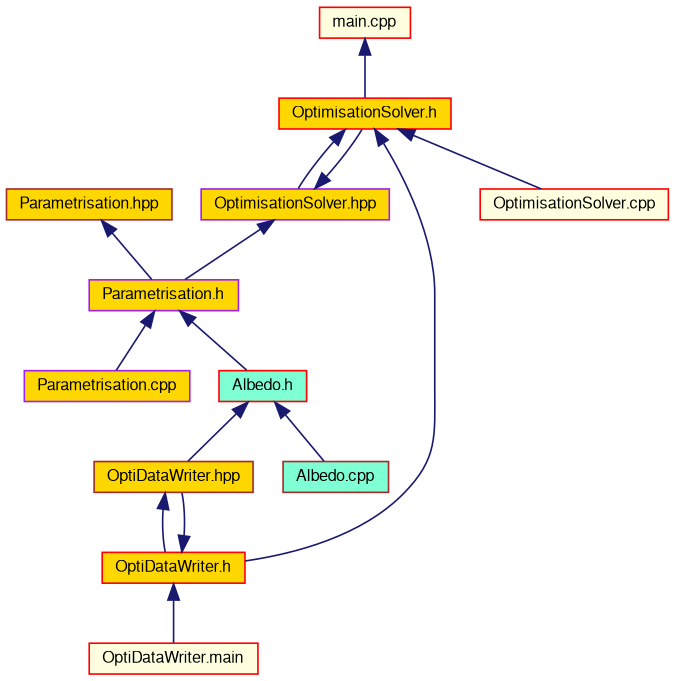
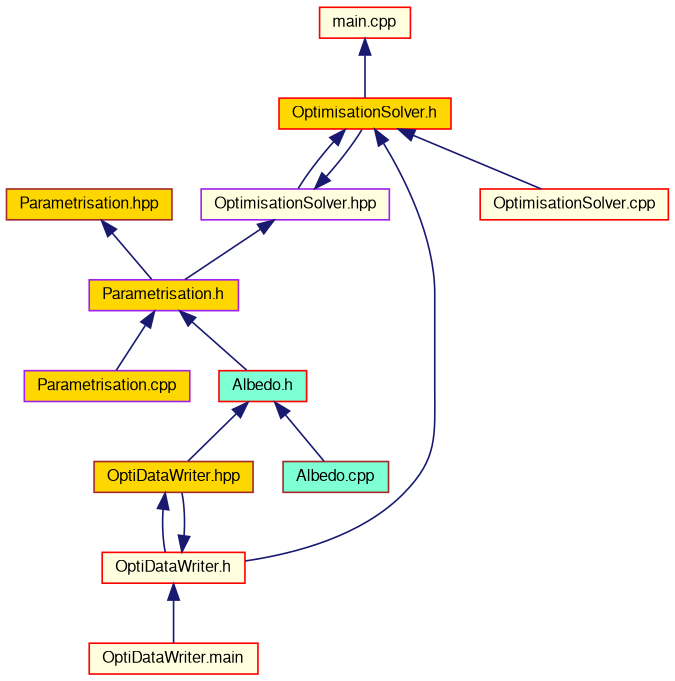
(295, 204) -> (295, 204)
(174, 568) -> (174, 568)
